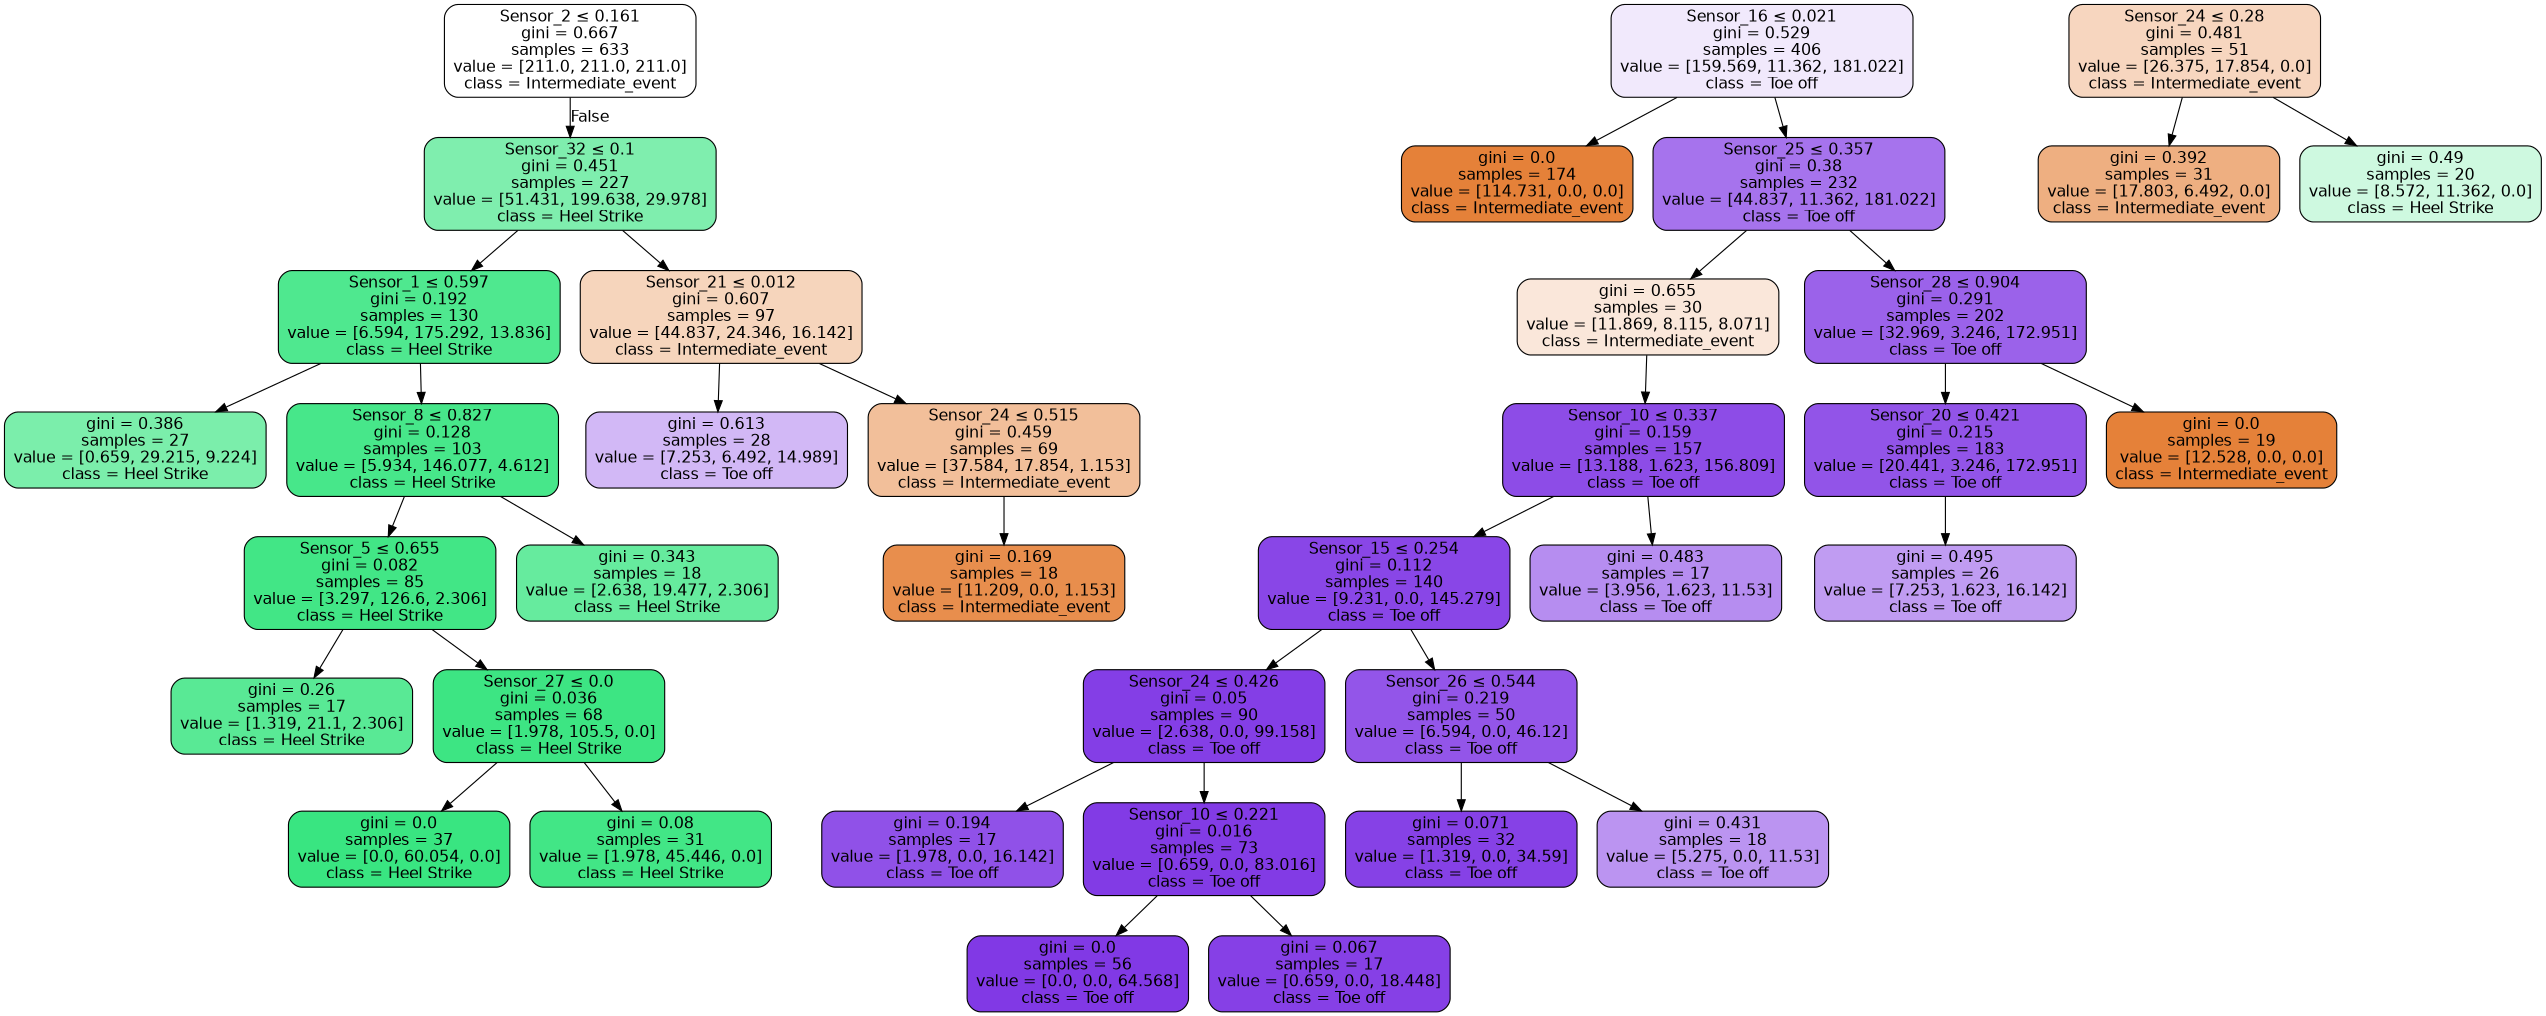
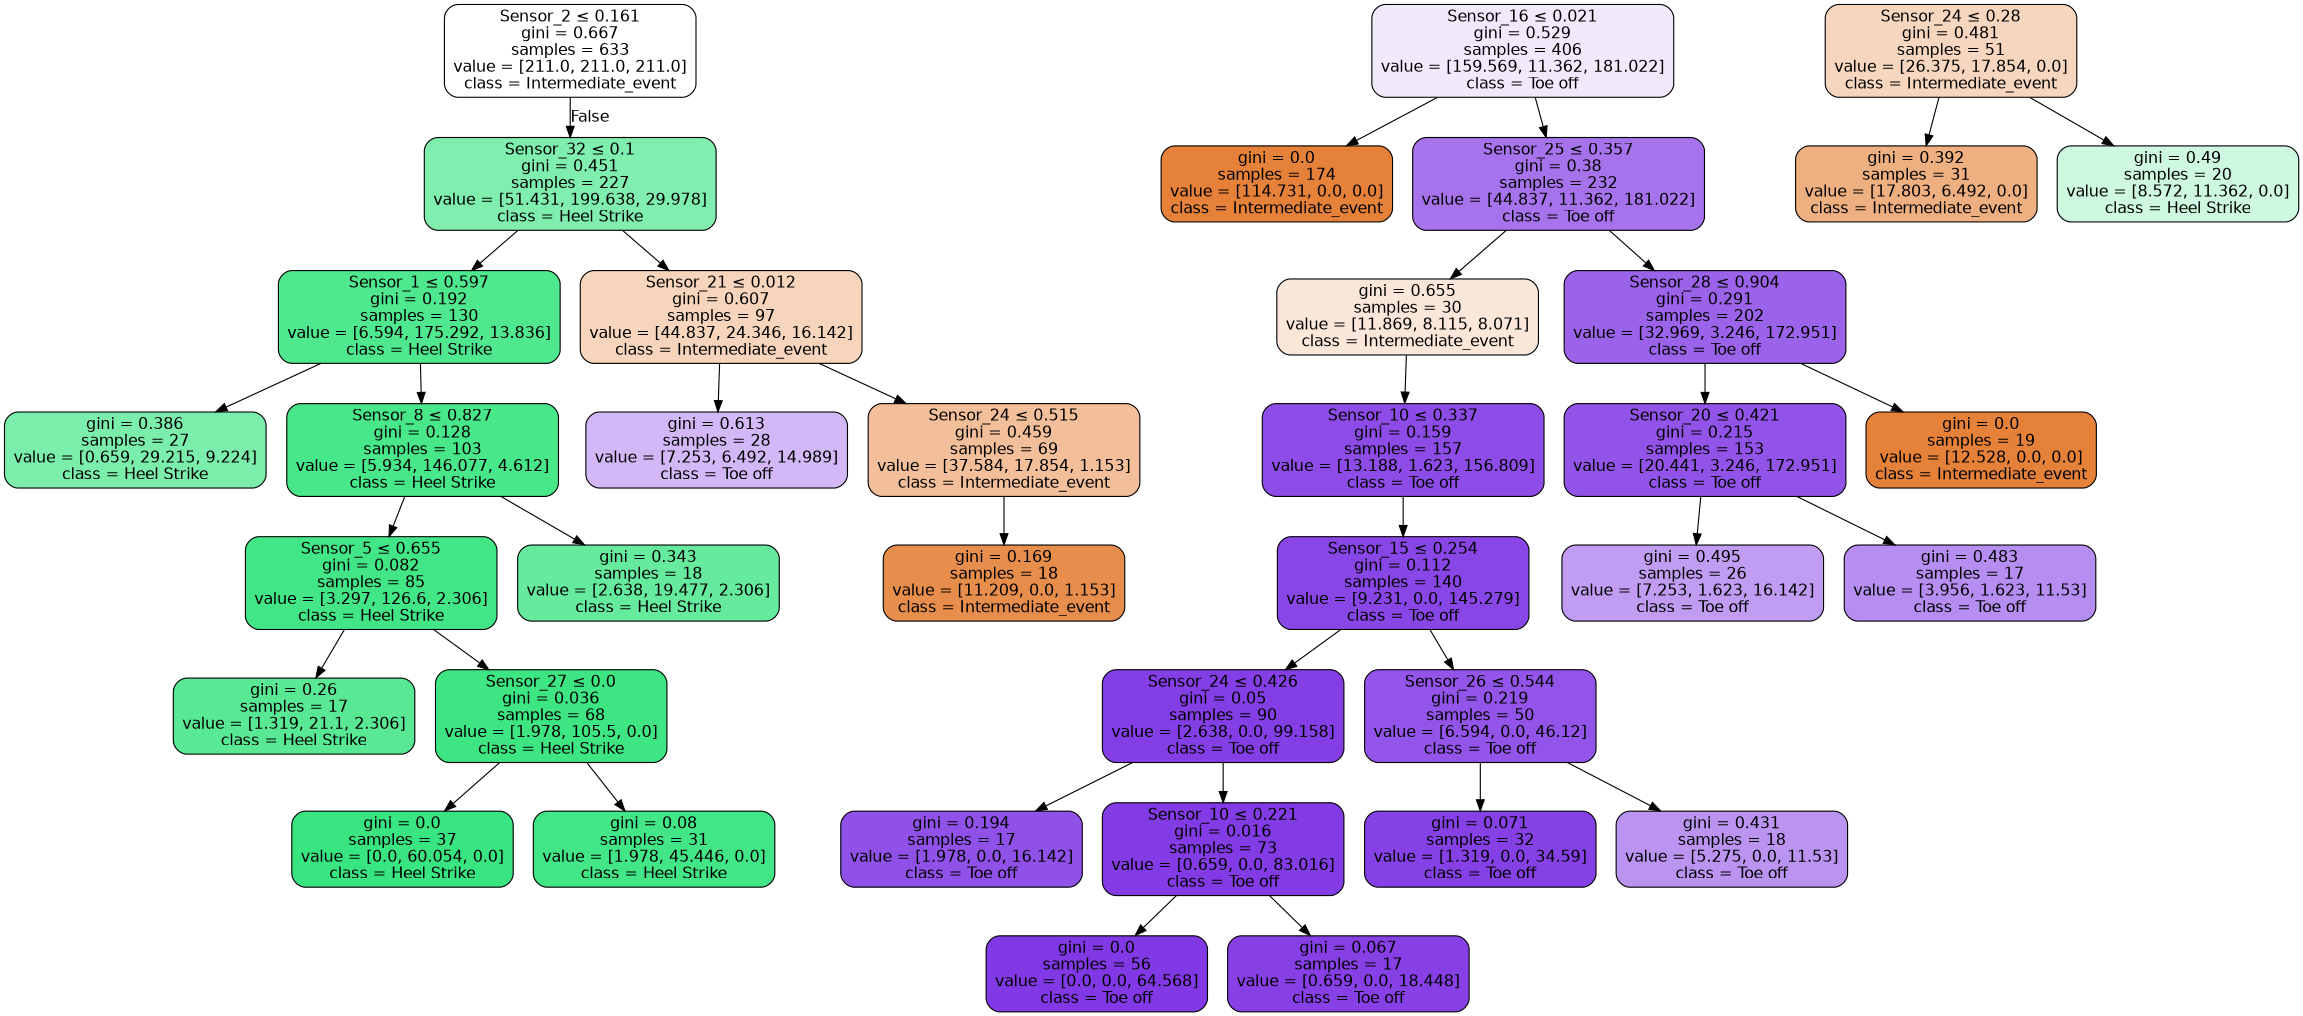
(1945, 449) -> (1705, 449)
(1650, 515) -> (1841, 518)
